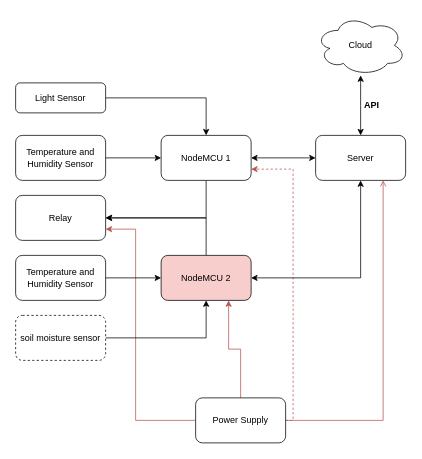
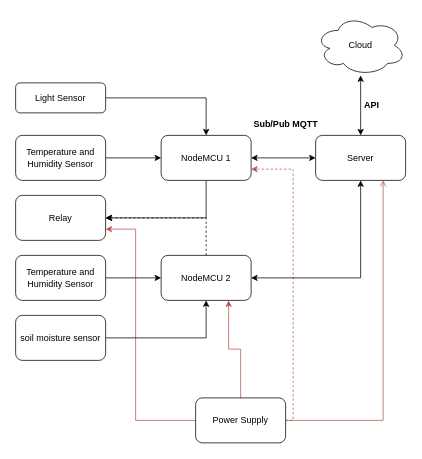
none -> (285, 124)
(206, 236) -> (206, 236)
(206, 278) -> (206, 278)
(60, 338) -> (60, 338)
